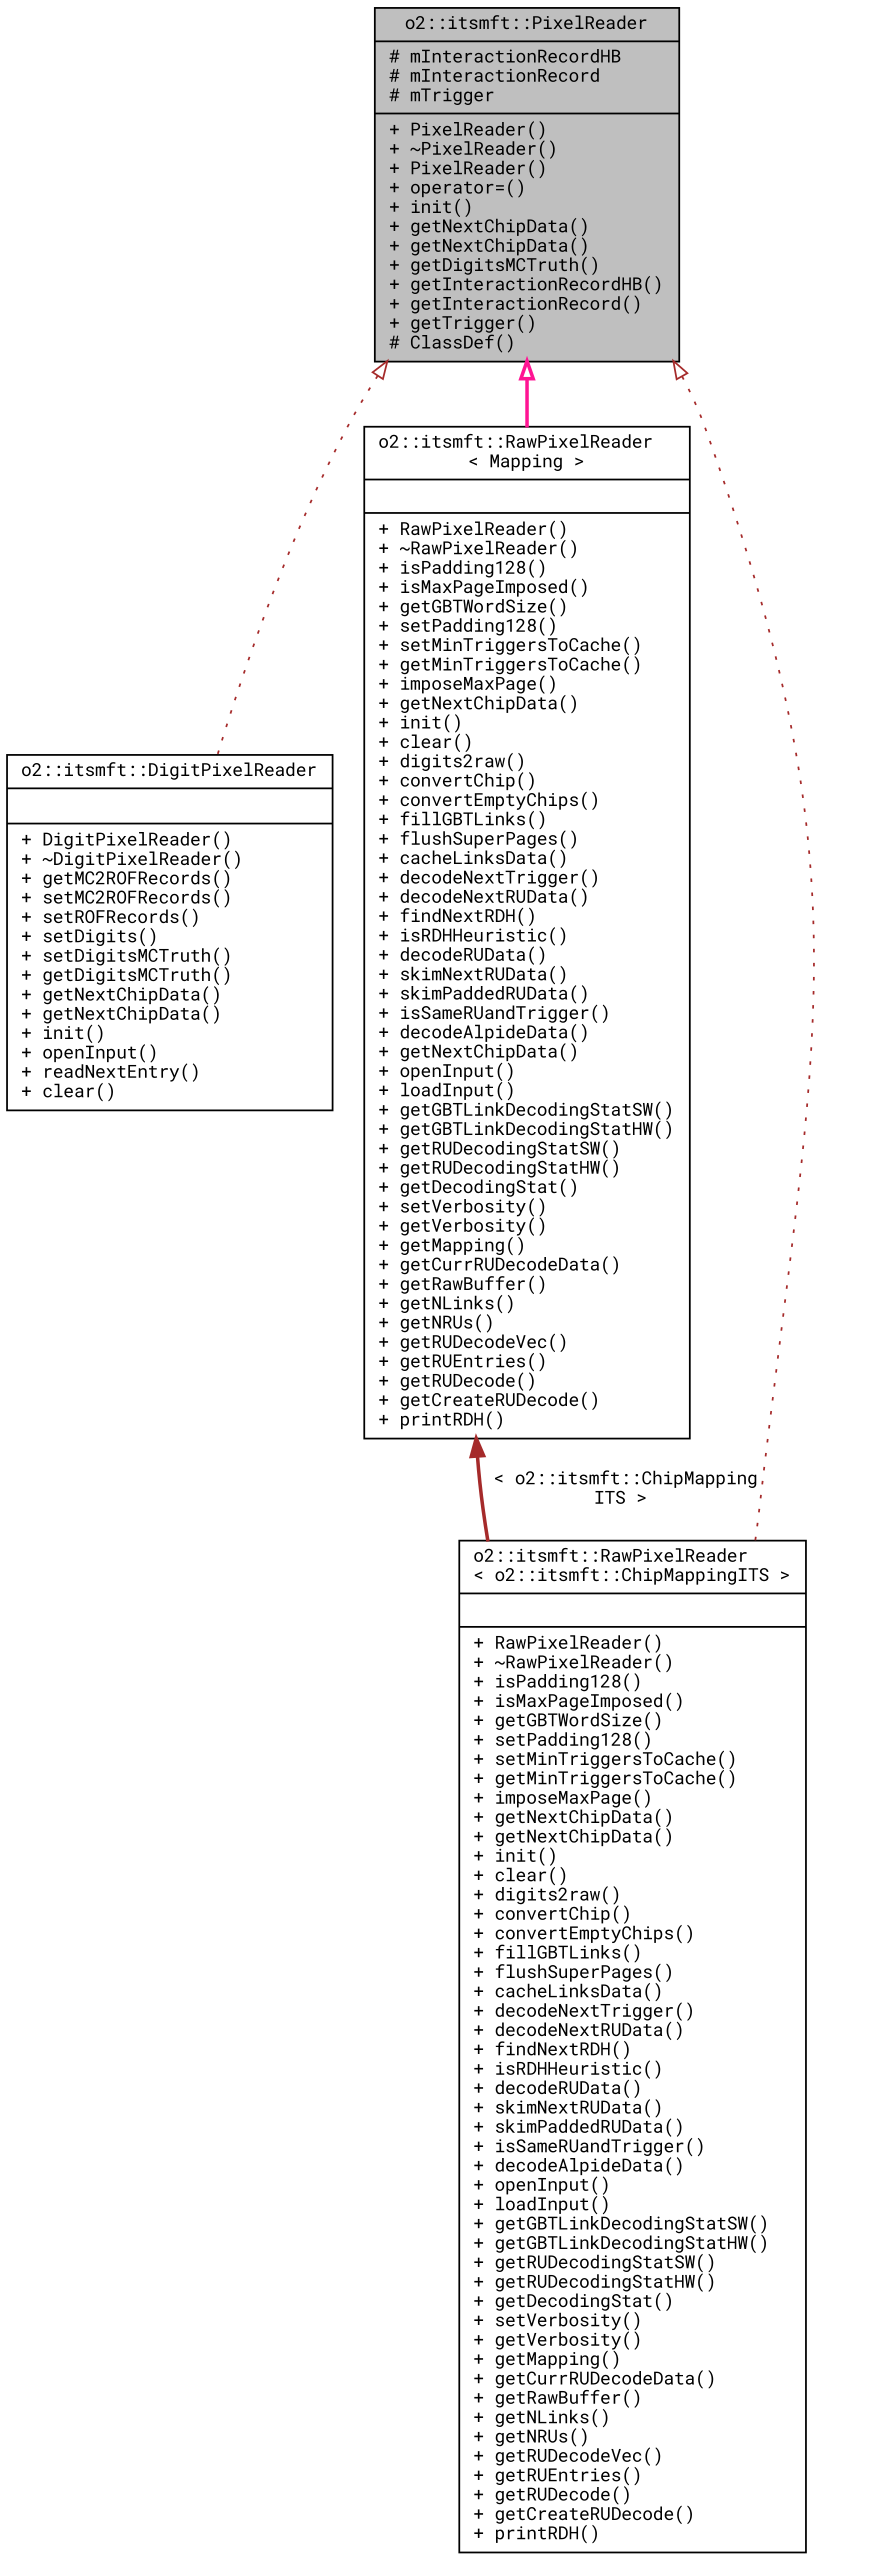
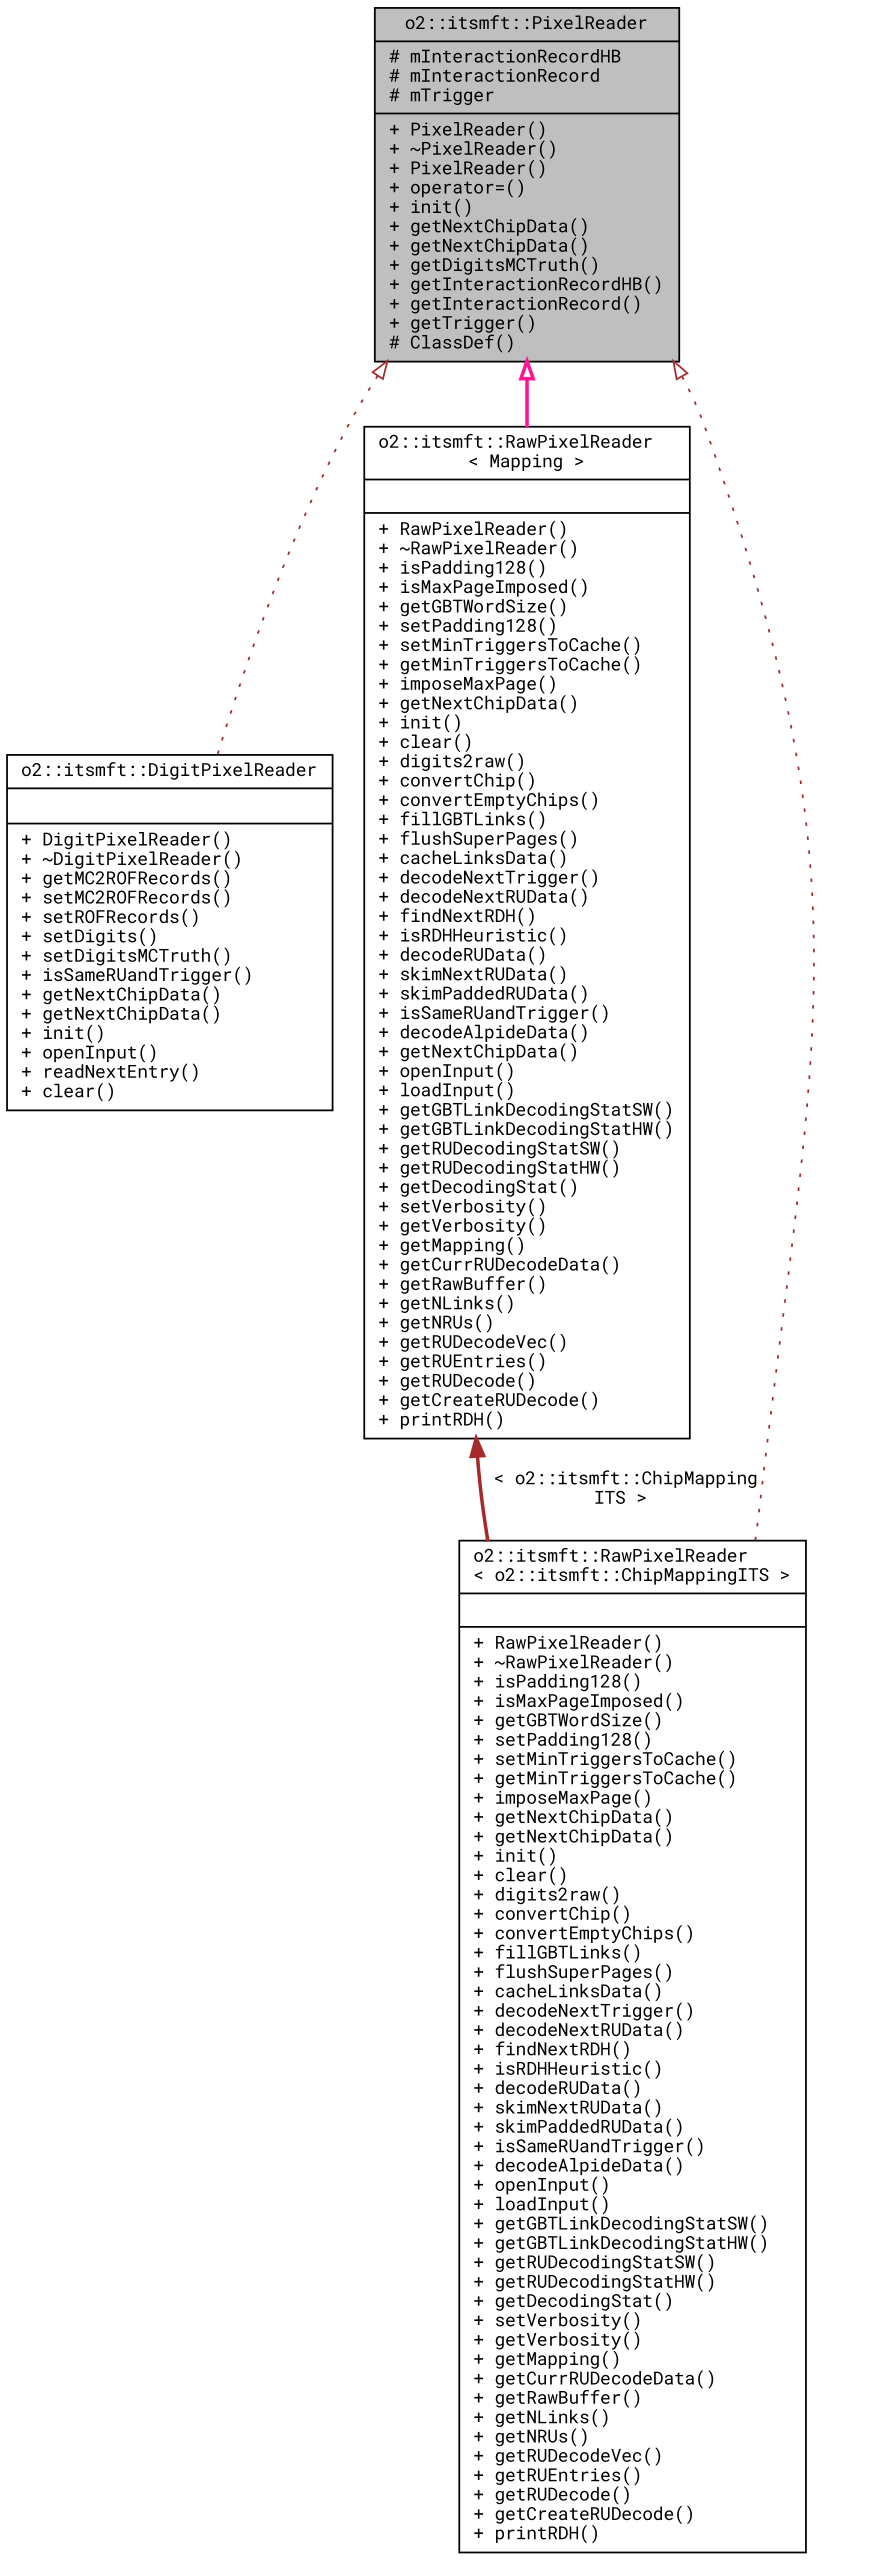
(128, 976) -> (138, 976)
